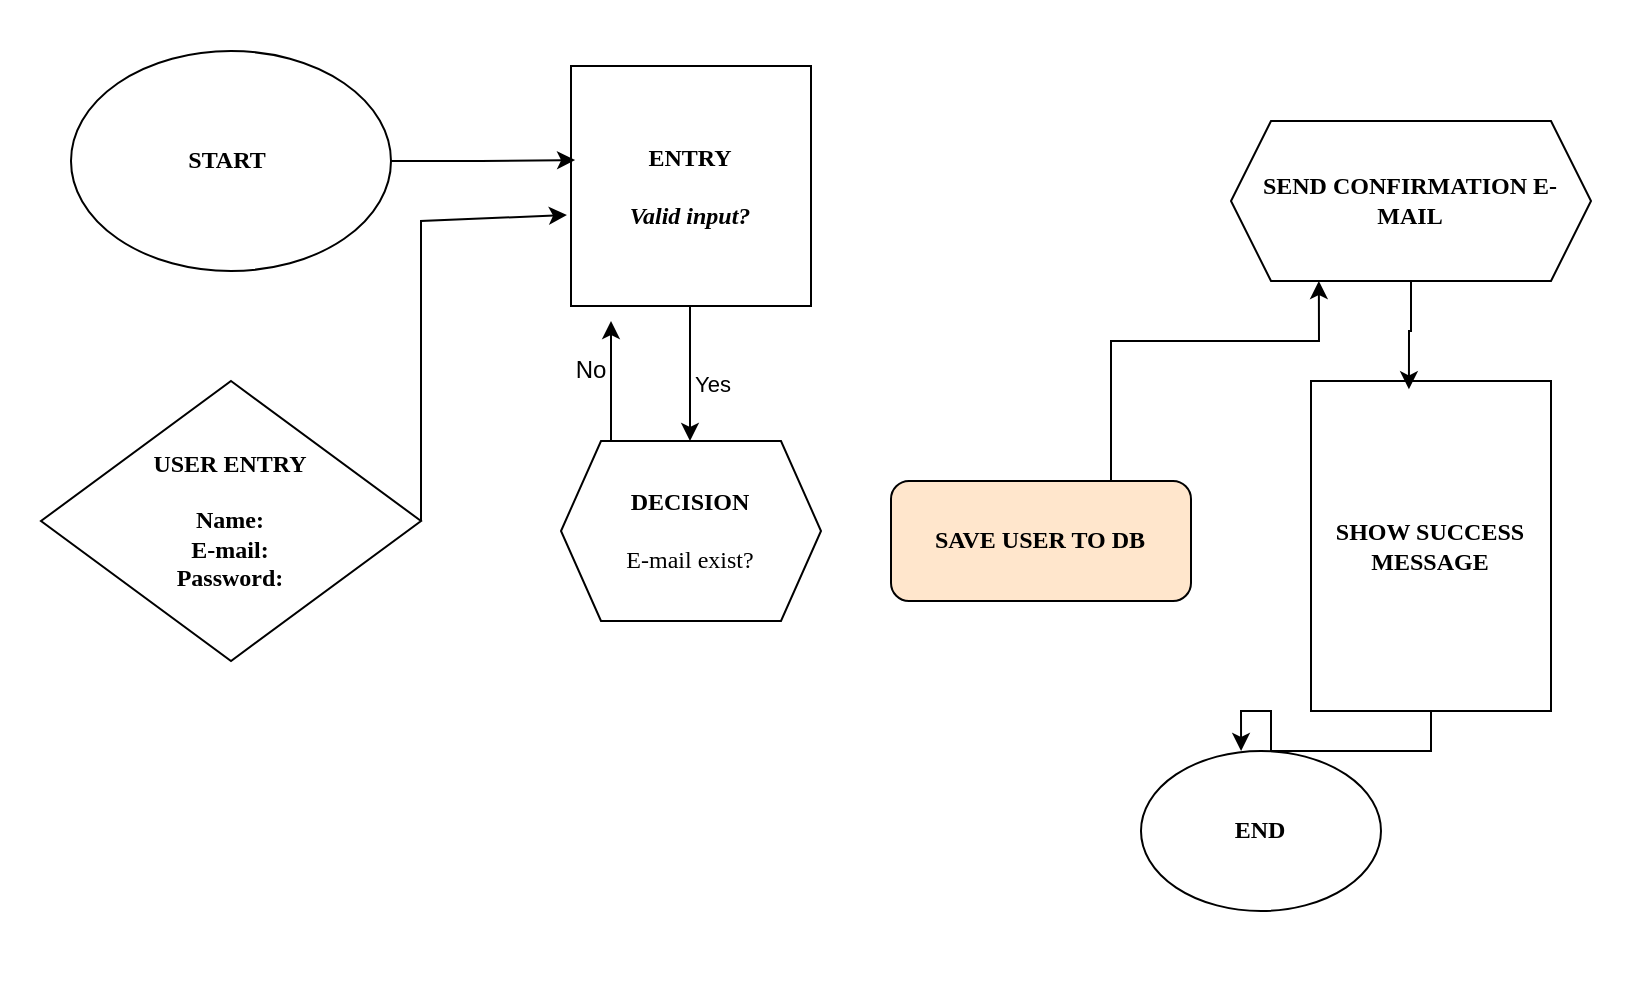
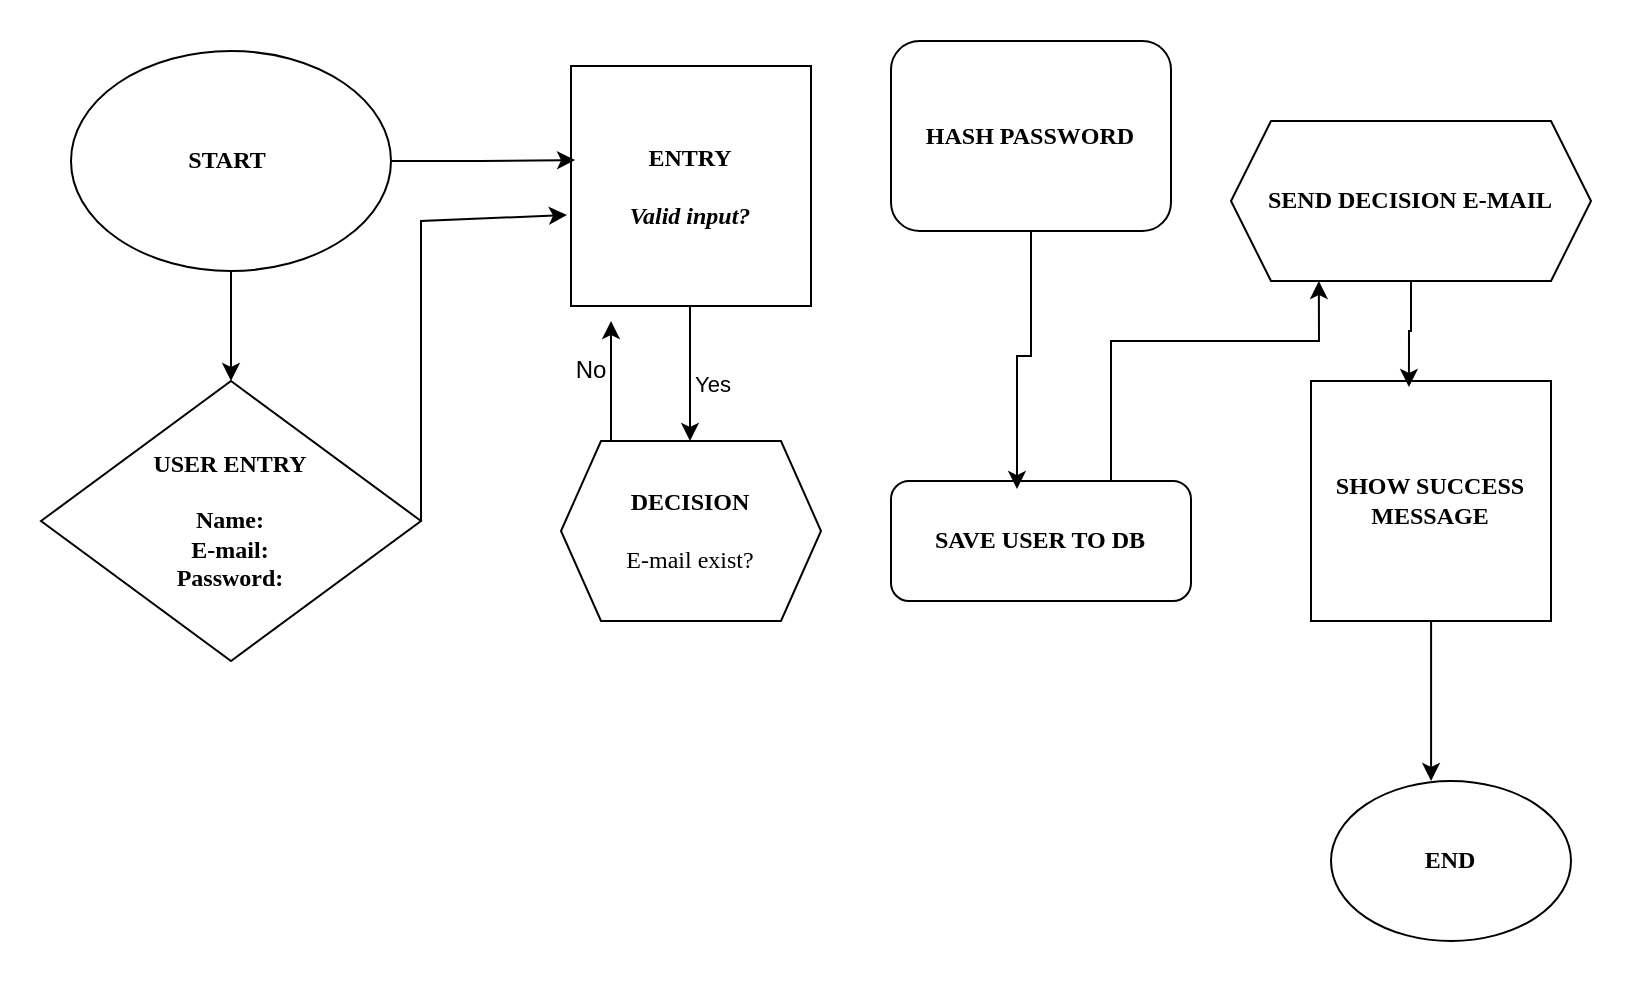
none -> (1031, 136)
(1411, 201) -> (1411, 201)
none -> (231, 319)
none -> (1027, 356)
(1041, 541) -> (1041, 541)
(1431, 546) -> (1431, 501)
(1261, 831) -> (1451, 861)
